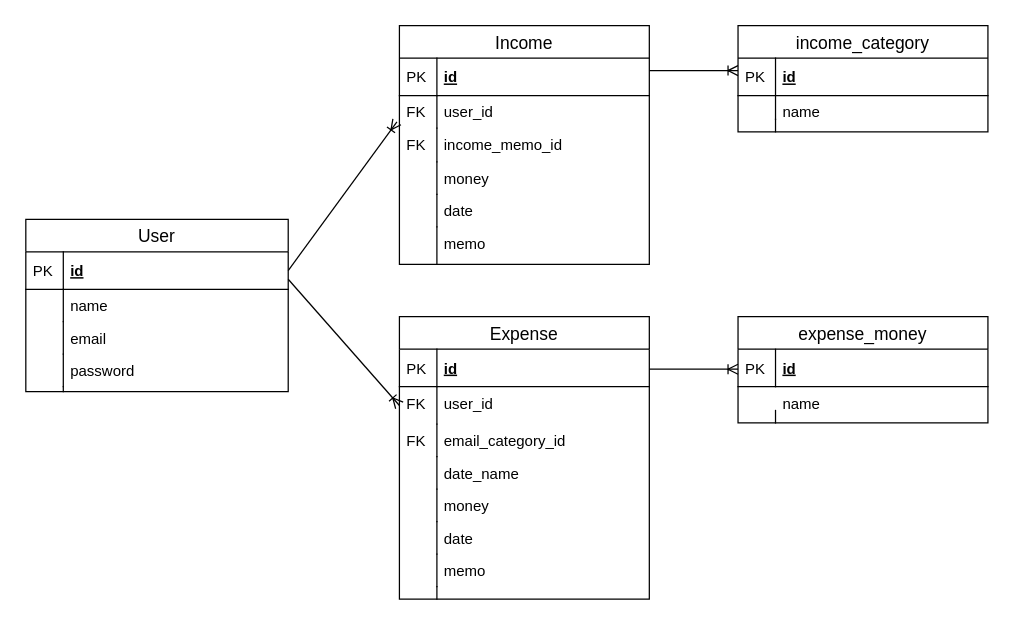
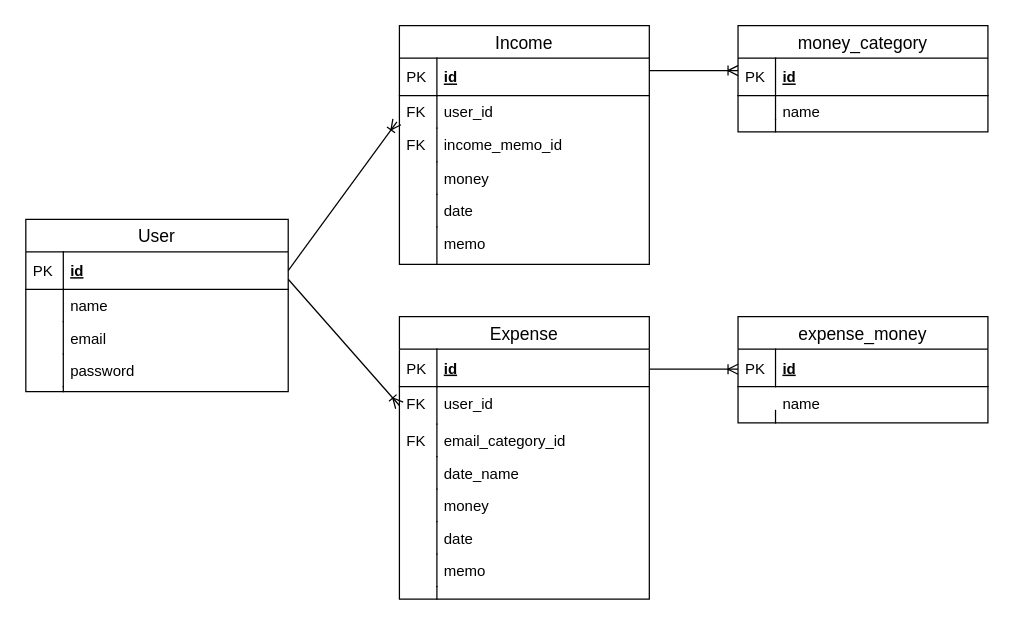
(863, 43) -> (863, 43)
